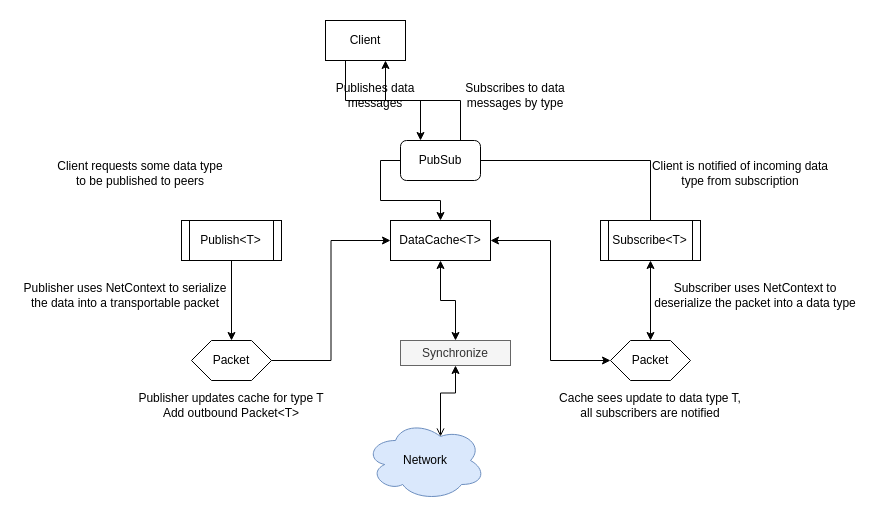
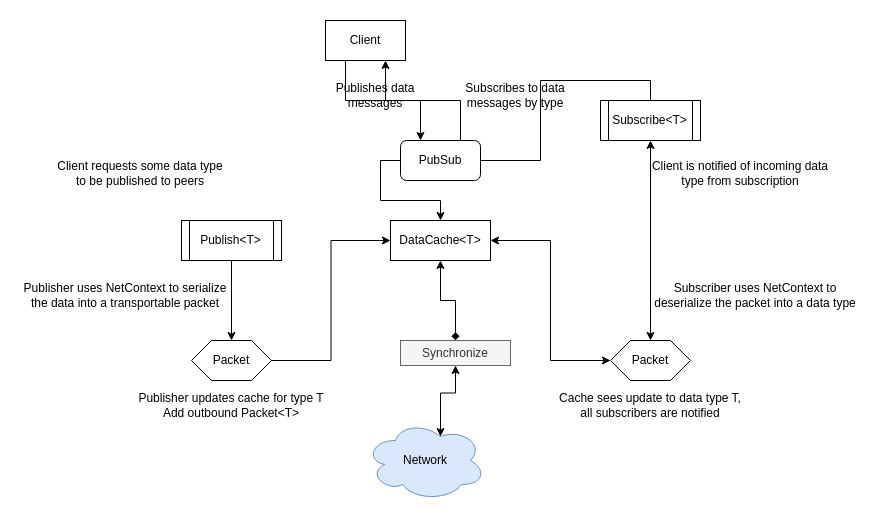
(651, 241) -> (651, 121)
(456, 332) -> (456, 331)
(441, 430) -> (441, 428)
